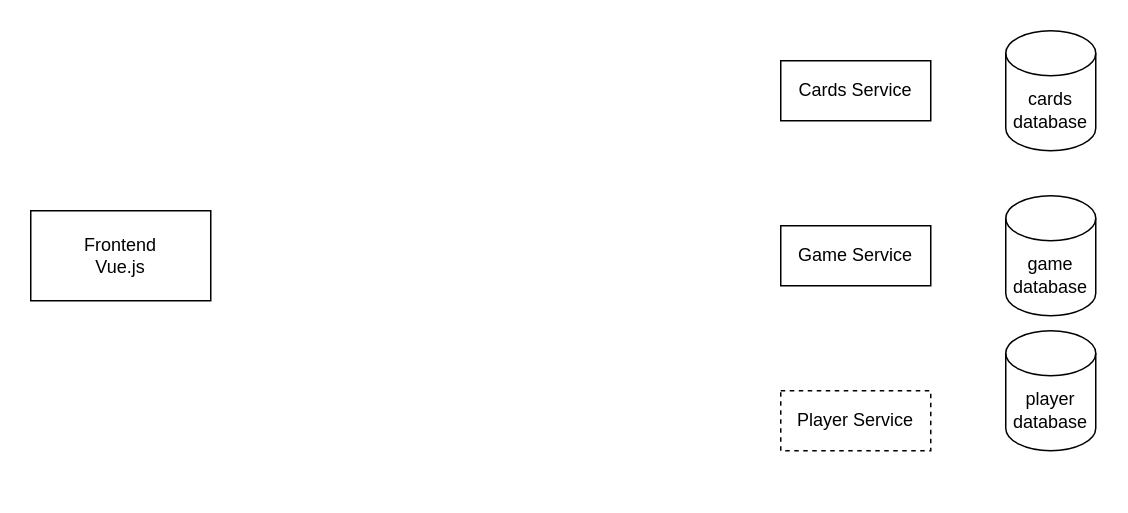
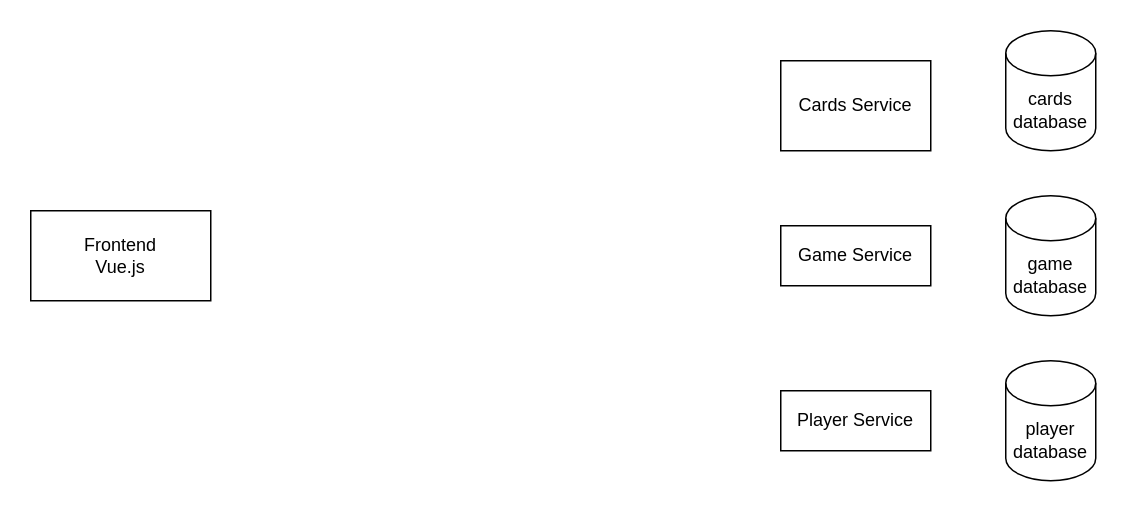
(856, 91) -> (856, 106)
(1051, 391) -> (1051, 421)
(856, 421) -> (856, 421)
